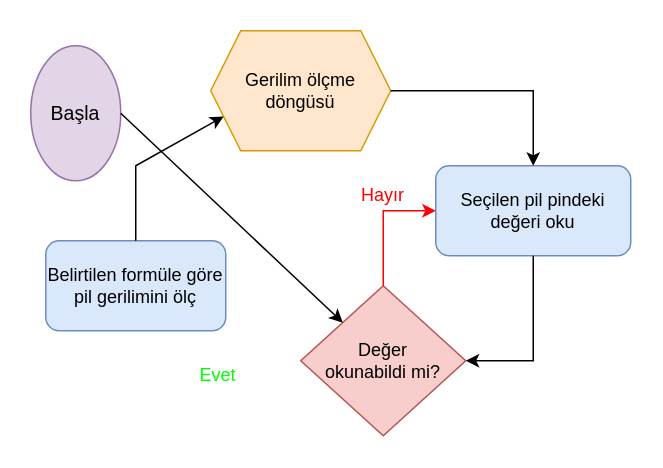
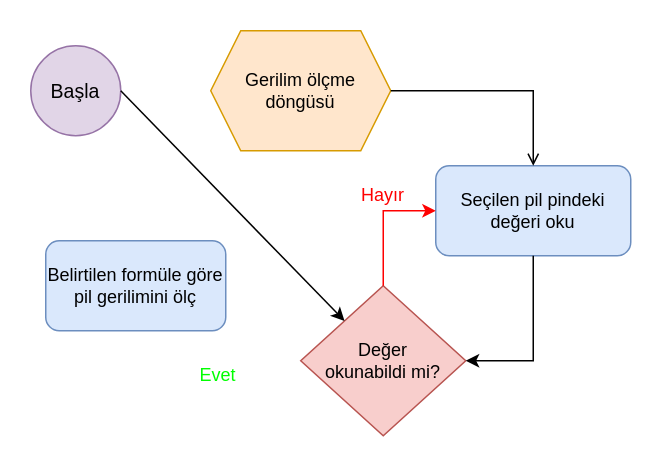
(76, 113) -> (76, 91)
(533, 154) -> (533, 156)
(143, 162) -> none
